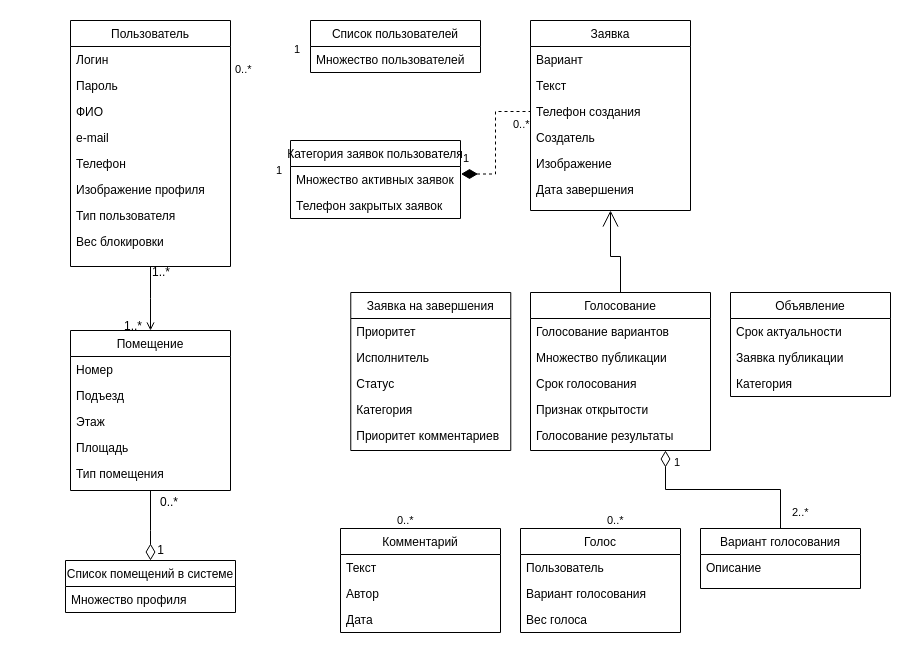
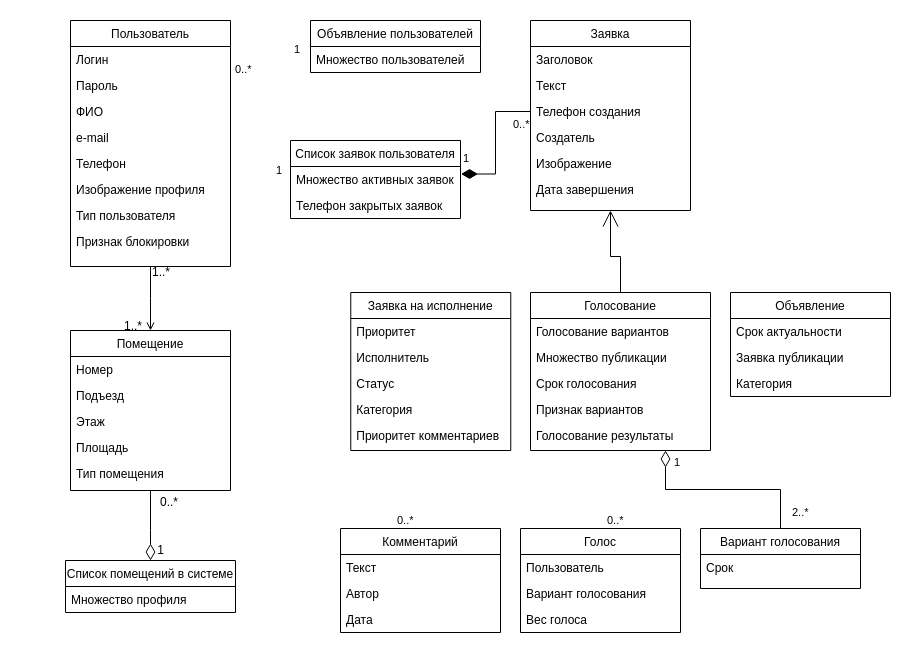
(395, 34) -> (395, 34)
(560, 60) -> (566, 60)
(496, 135) -> (496, 135)
(375, 154) -> (375, 154)
(121, 242) -> (135, 242)
(430, 306) -> (430, 306)
(595, 410) -> (592, 410)
(733, 568) -> (719, 568)
